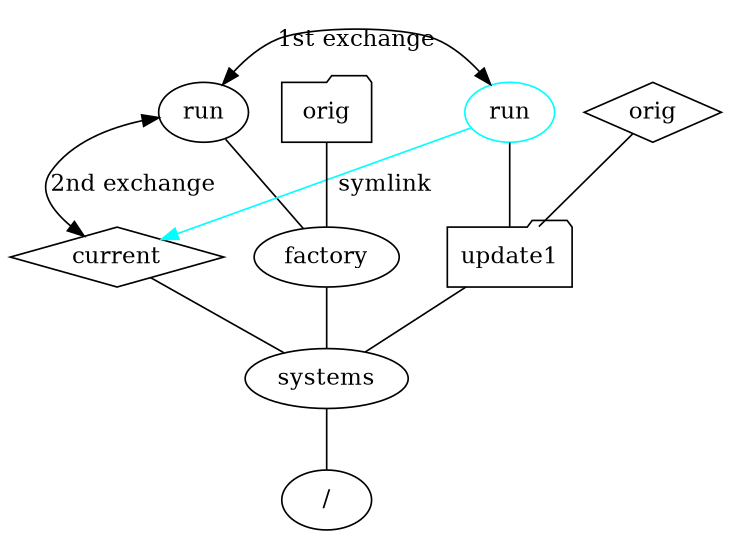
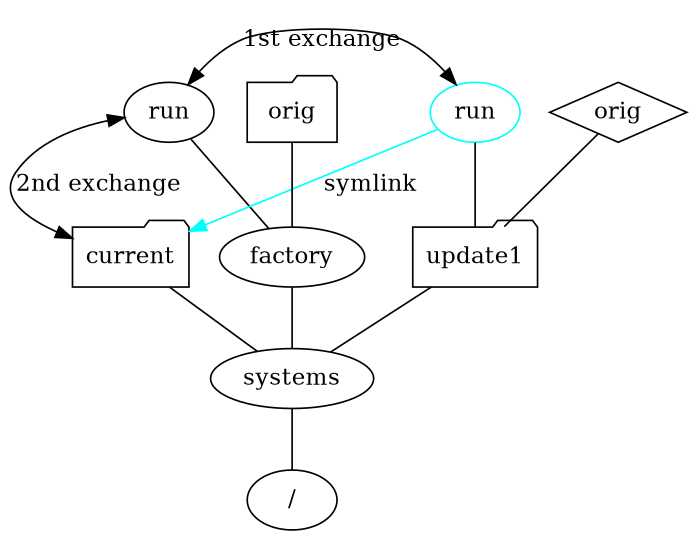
(117, 257) -> (131, 257)
